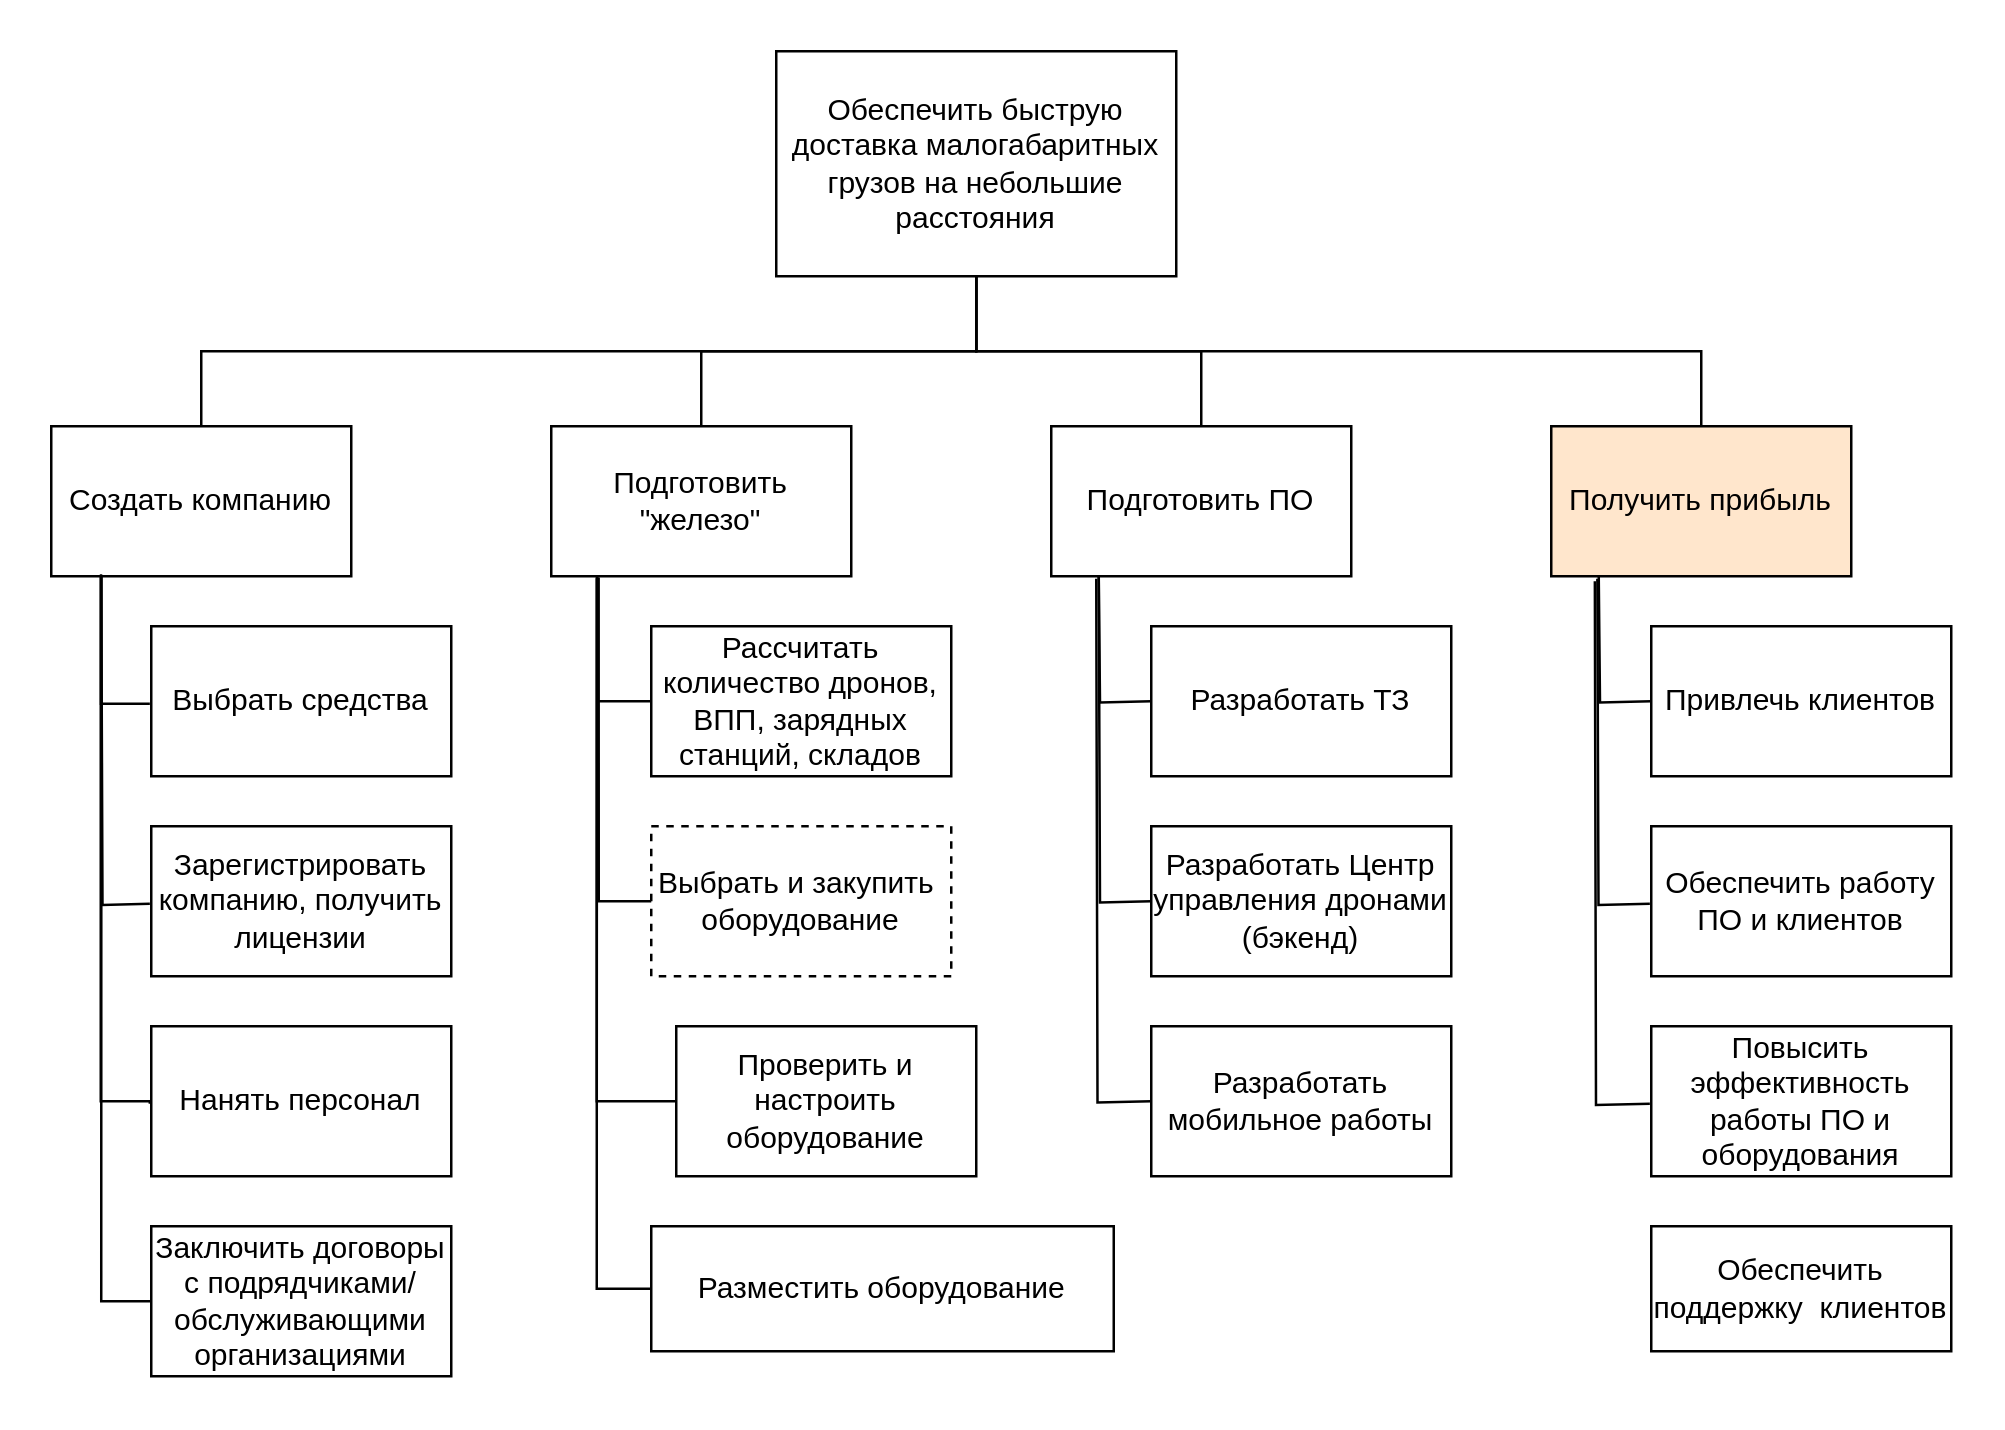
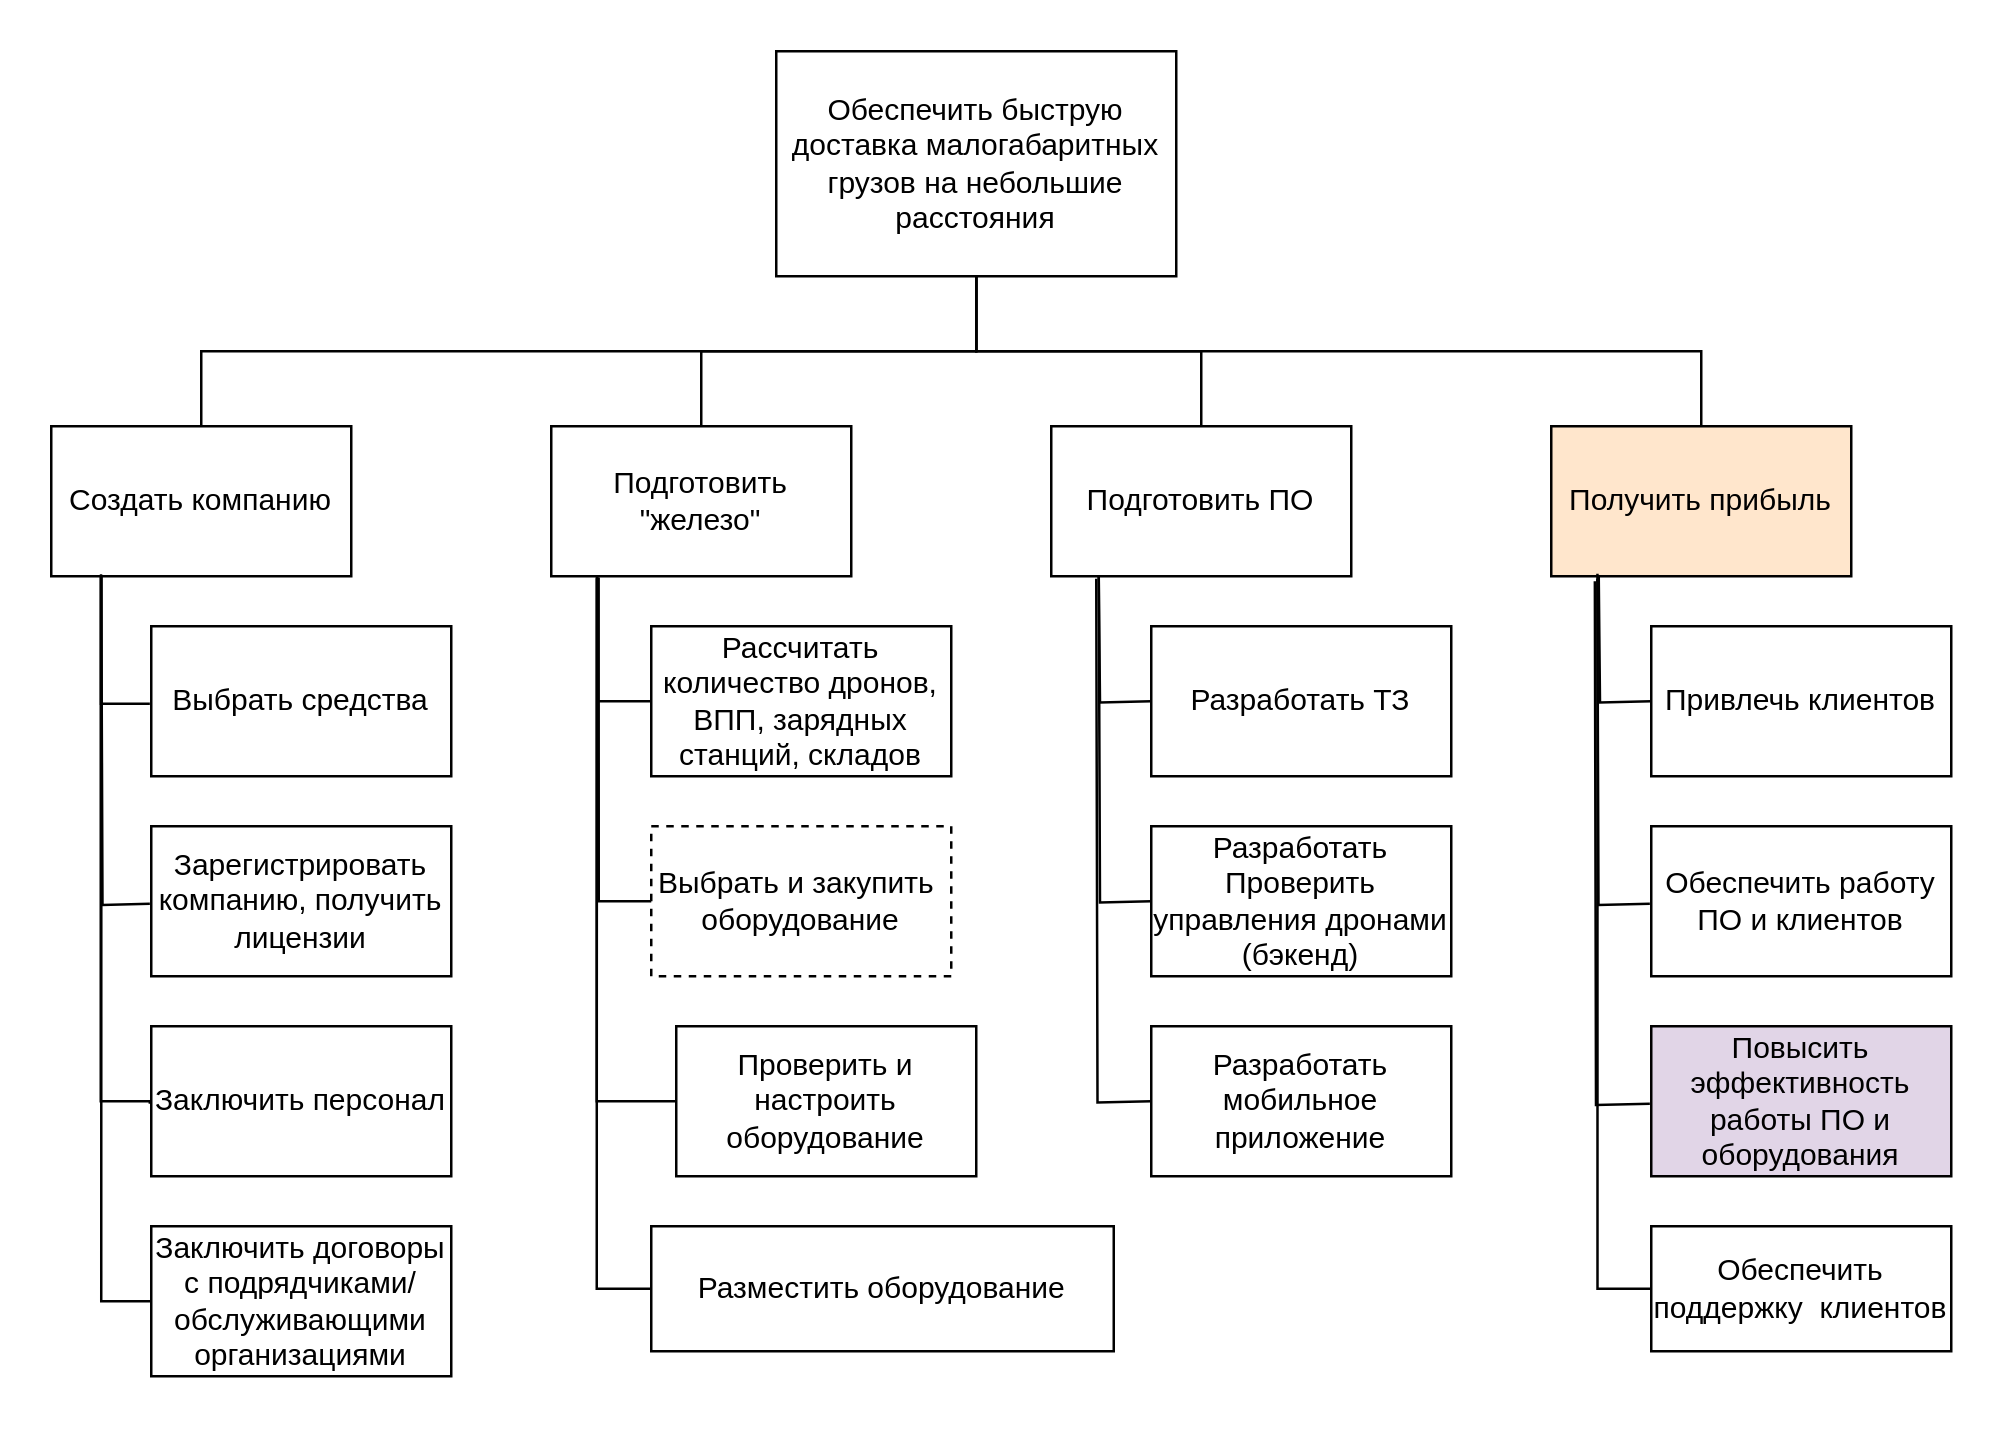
(1301, 901) -> (1301, 901)
(301, 1101) -> (301, 1101)
(1301, 1101) -> (1301, 1101)
(1801, 1101) -> (1801, 1101)
none -> (1597, 1225)
